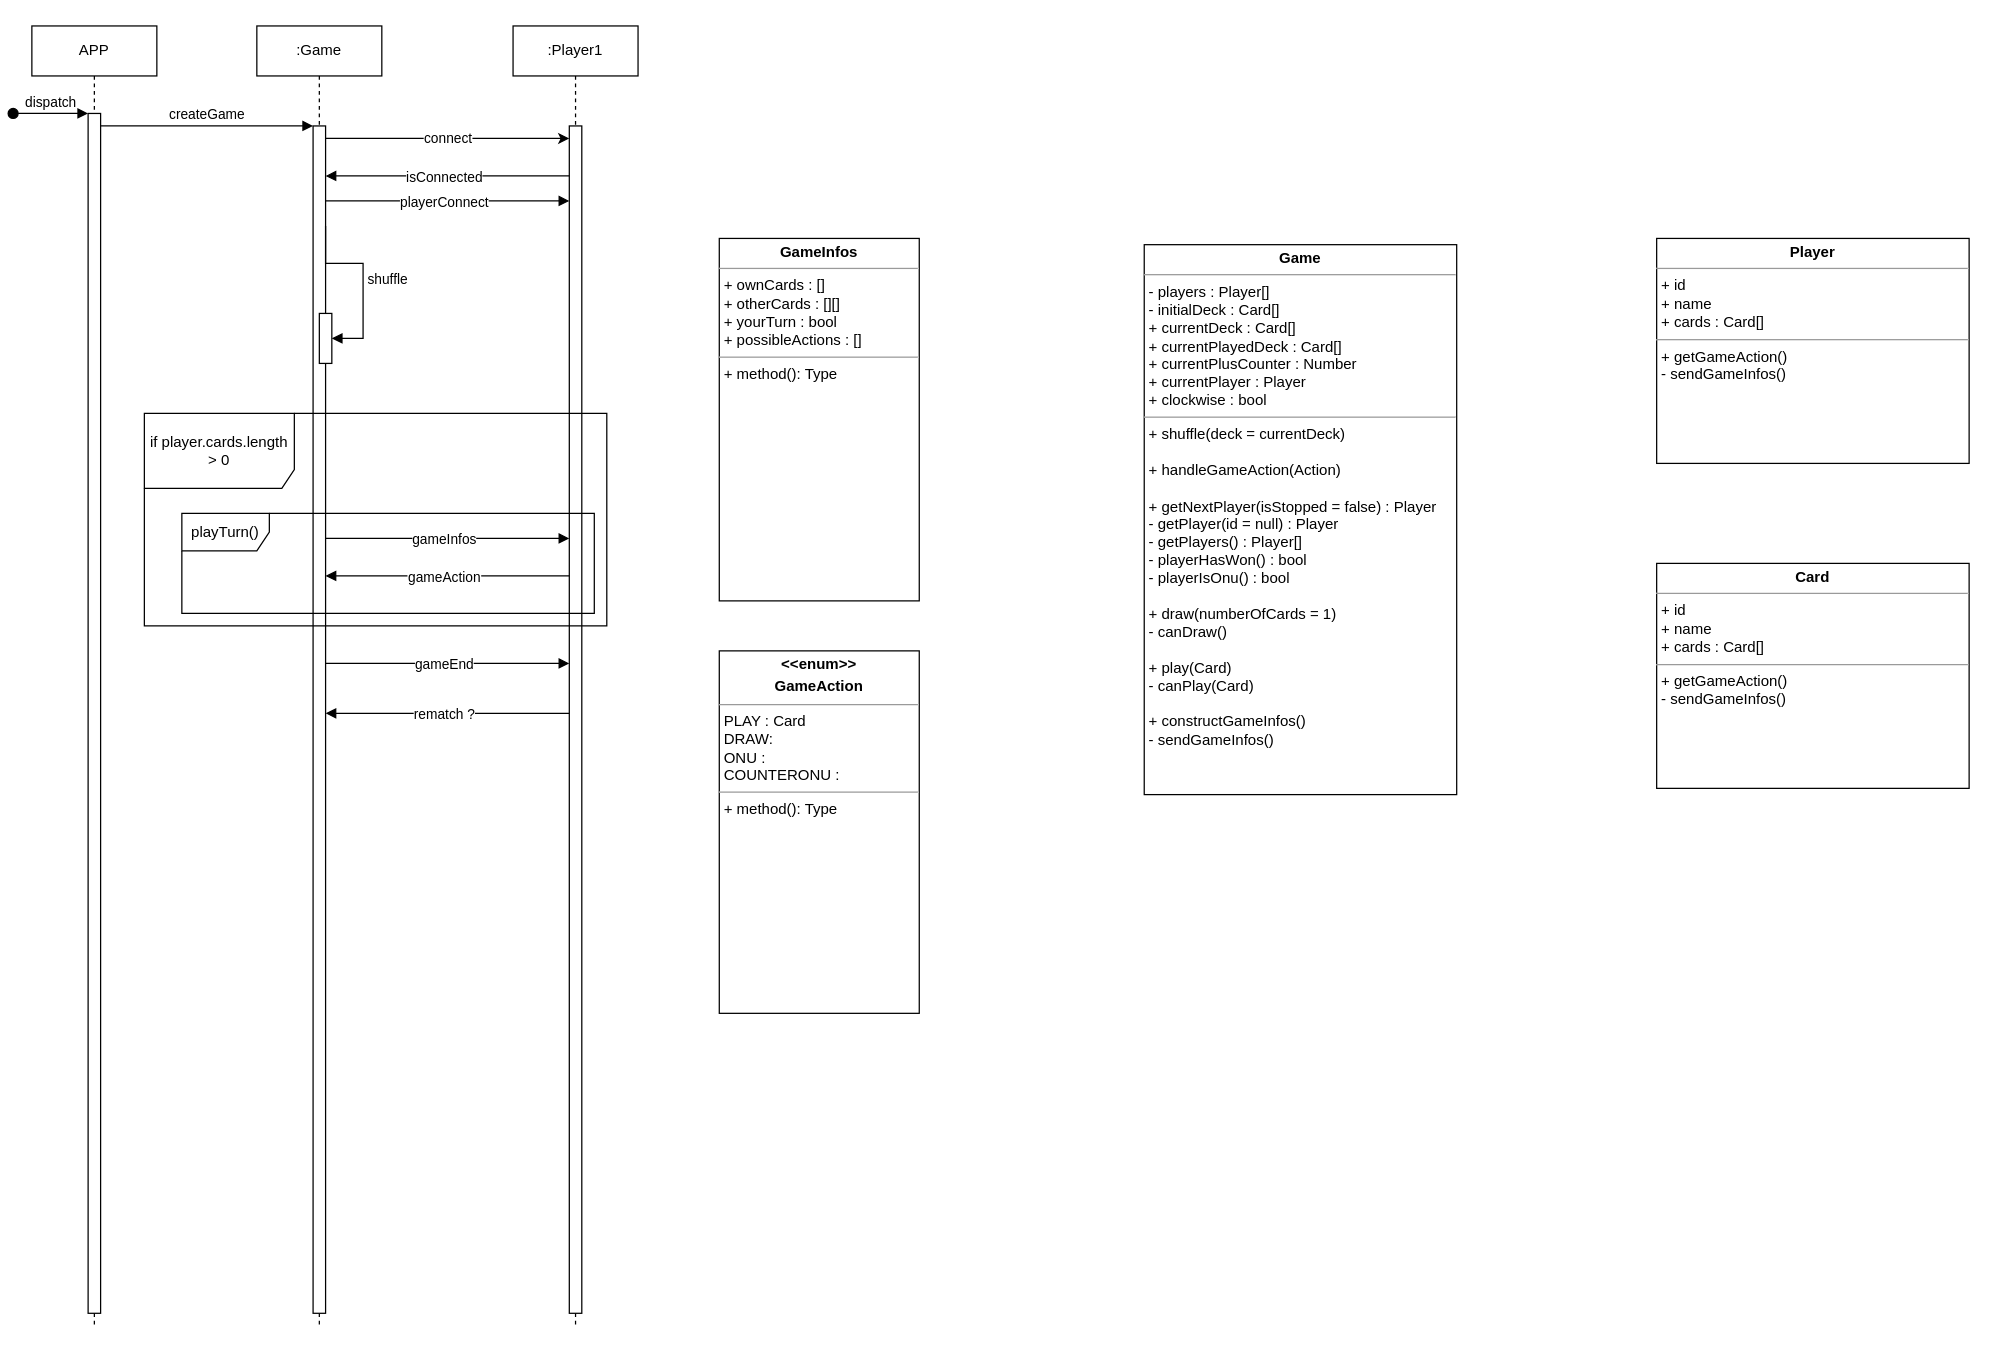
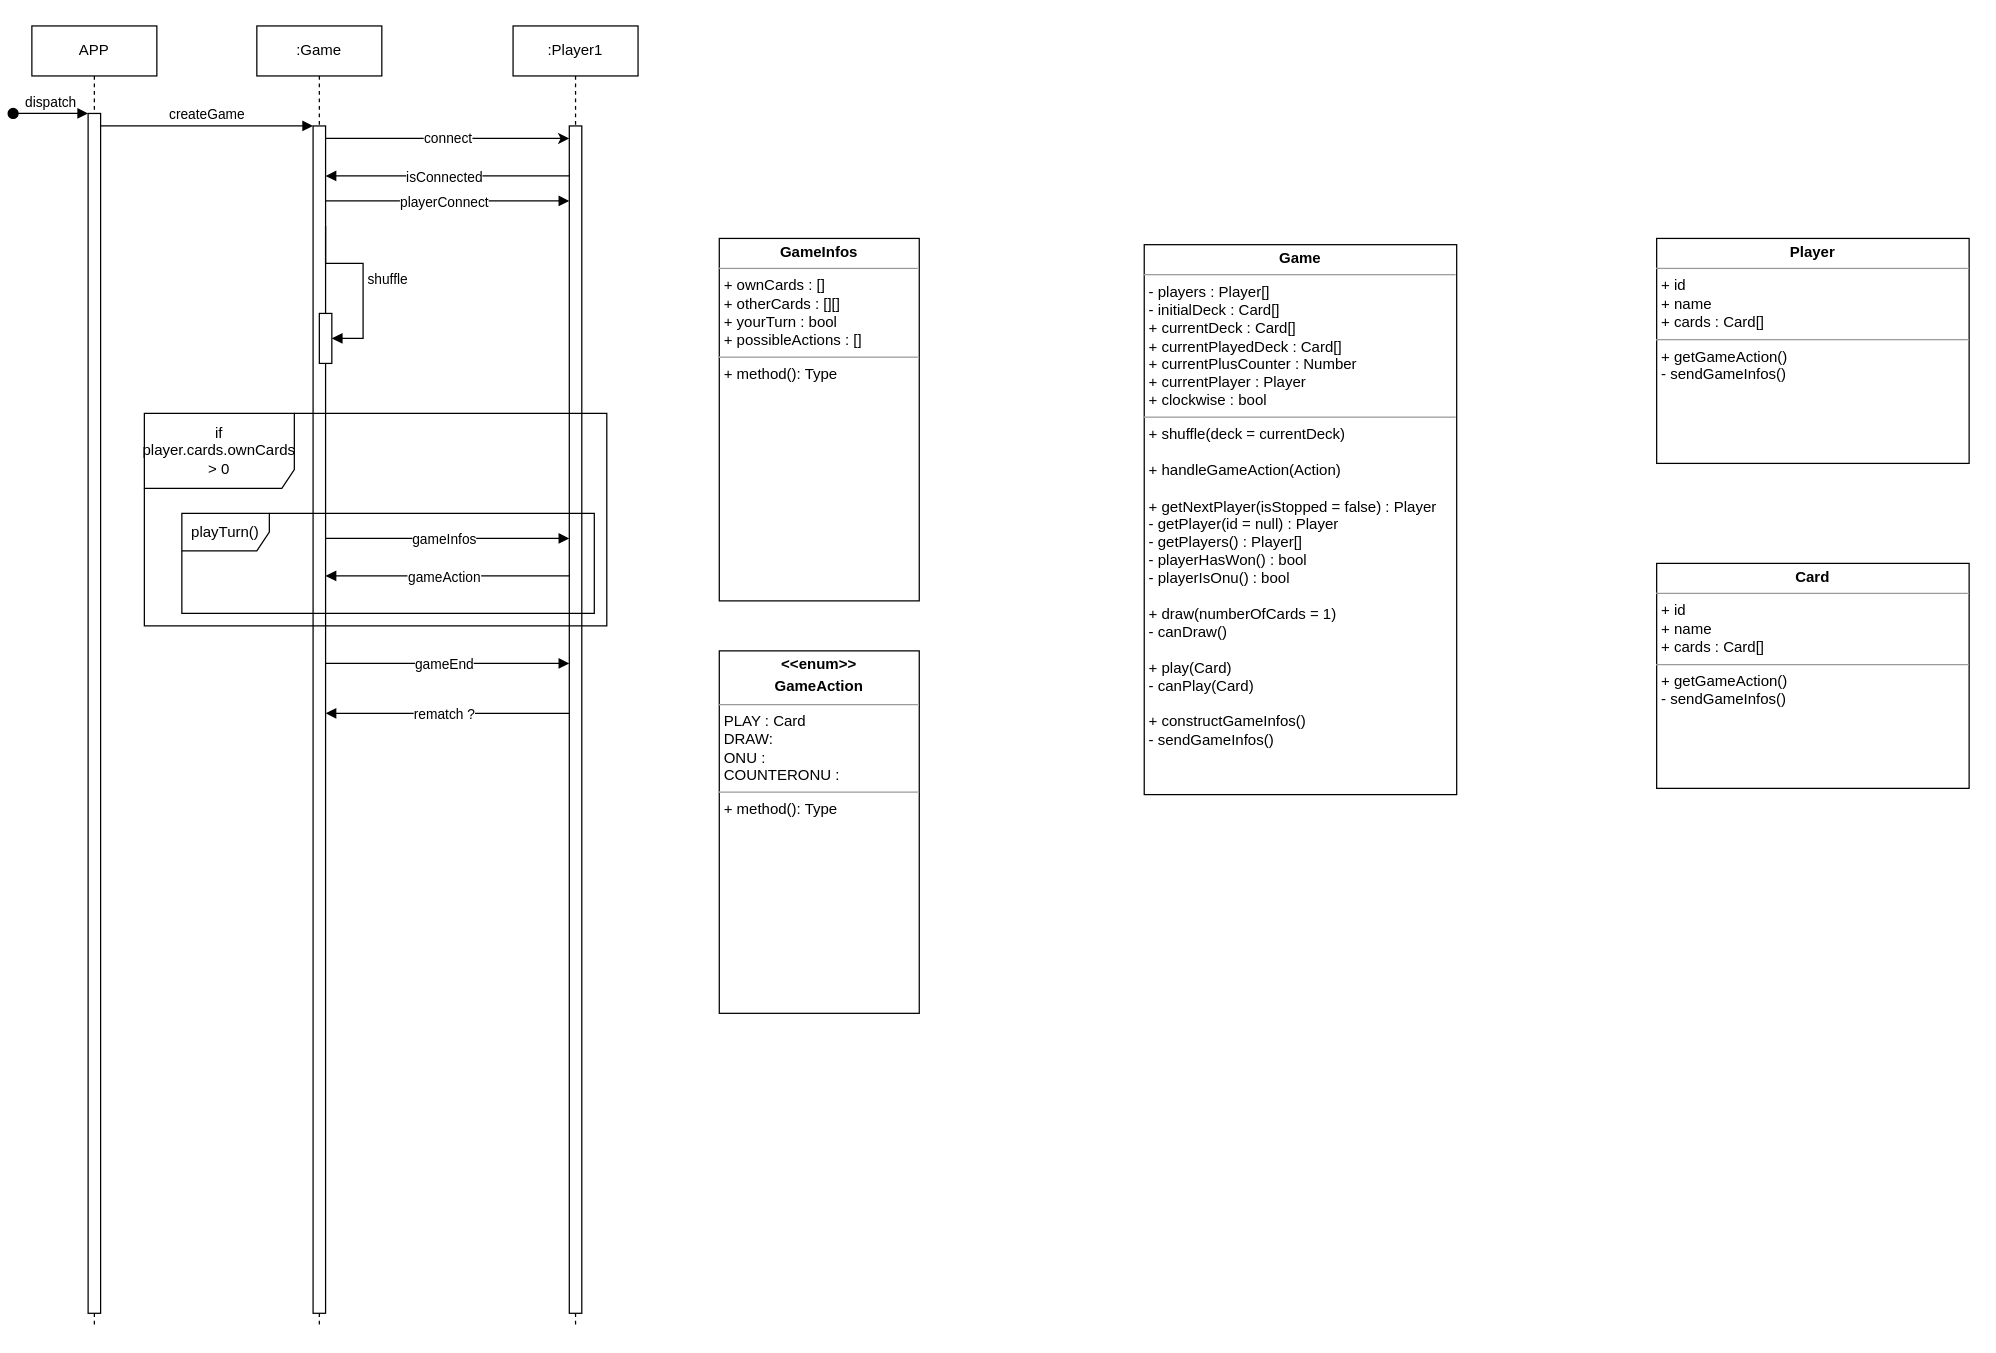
(219, 451) -> (219, 451)
